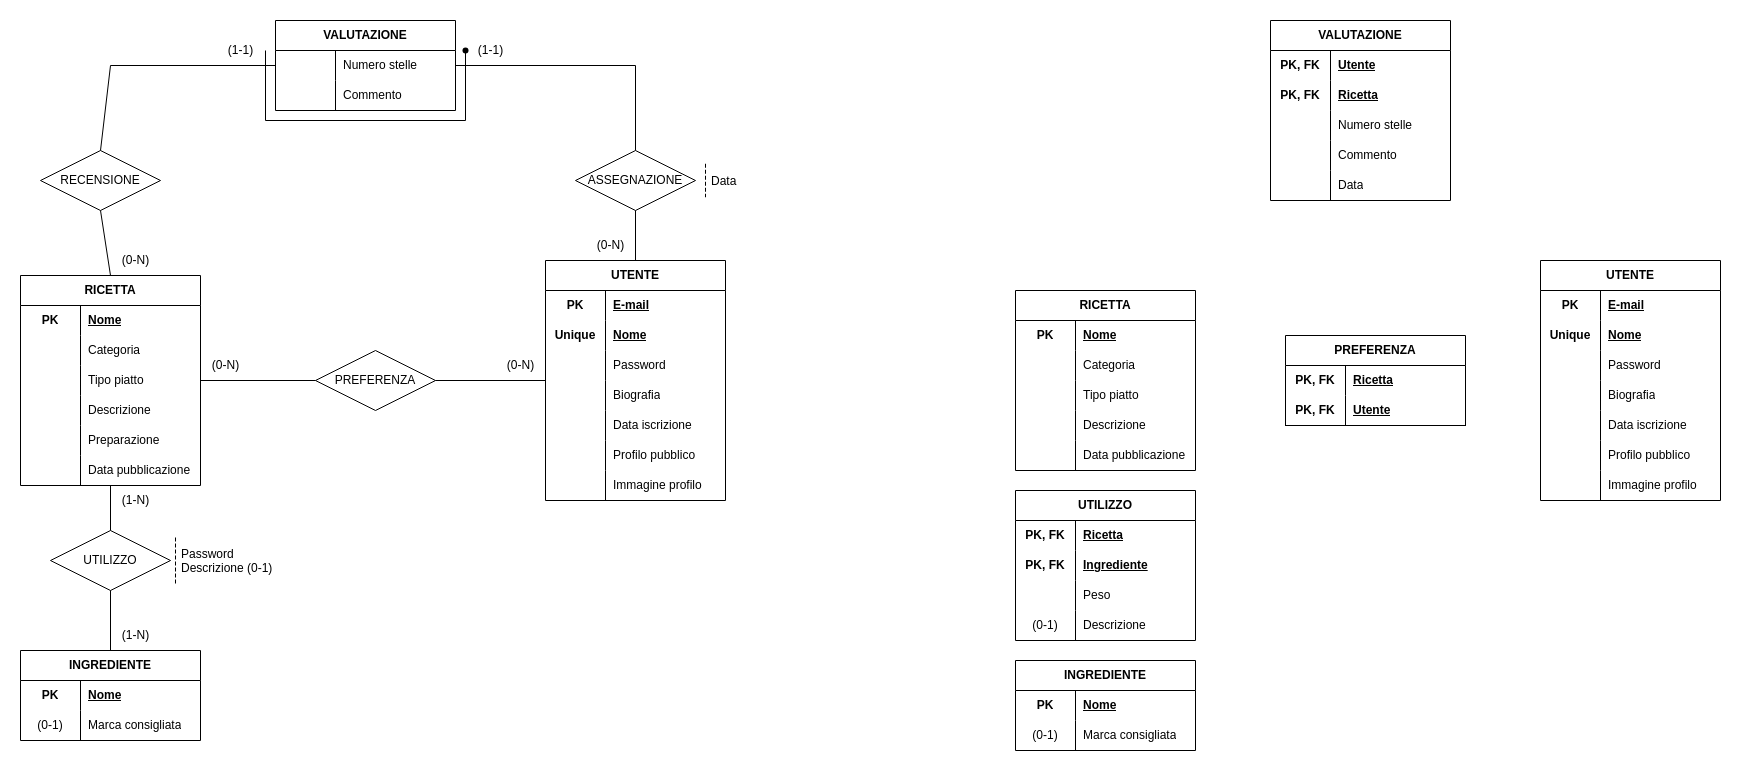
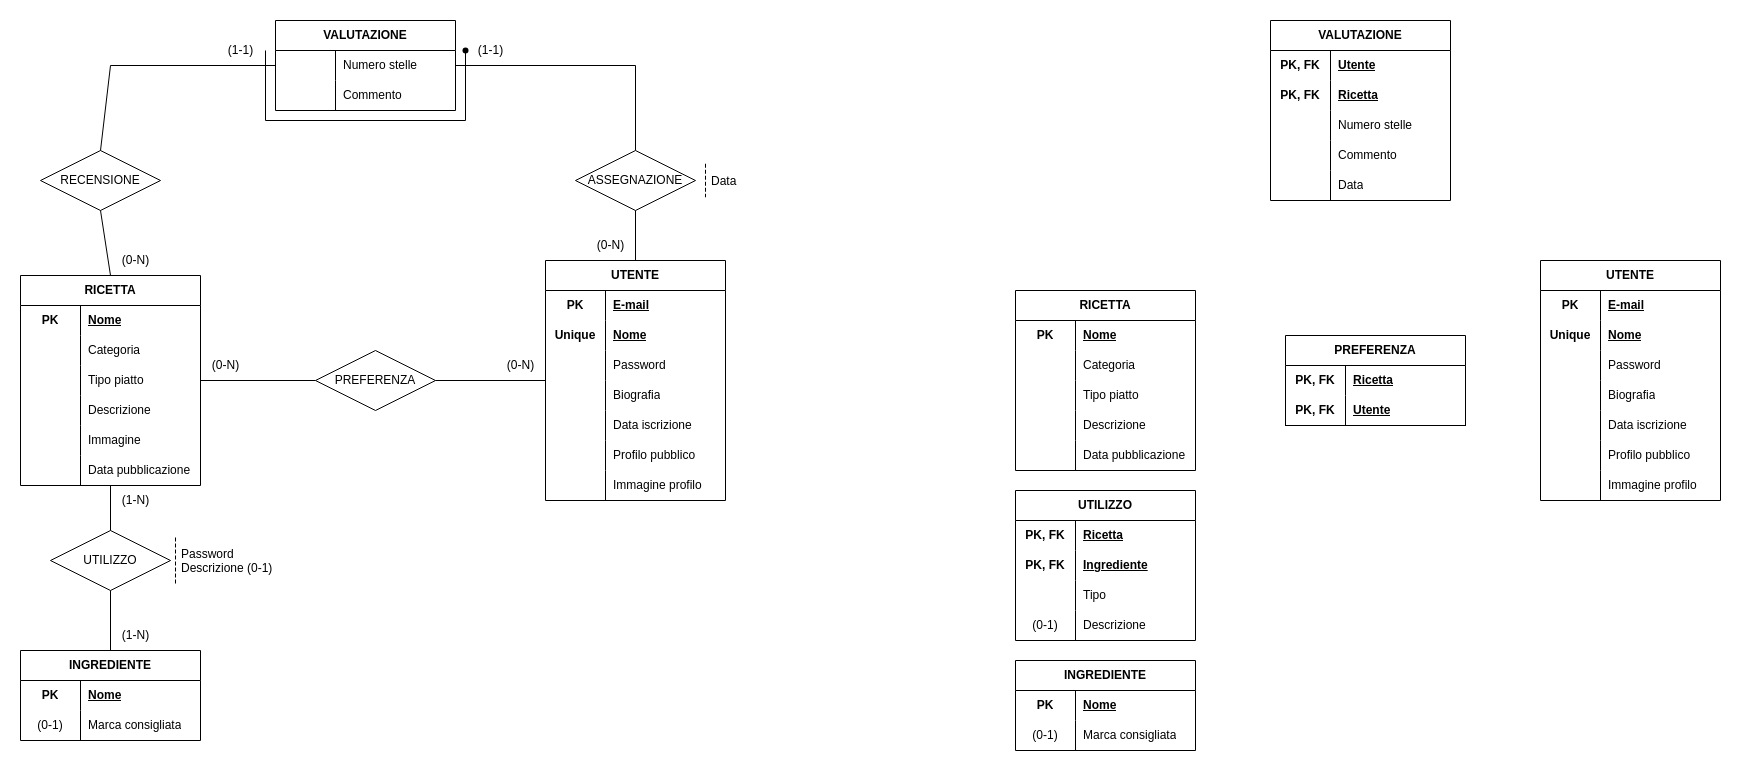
(127, 441) -> (114, 441)
(1097, 596) -> (1095, 596)
